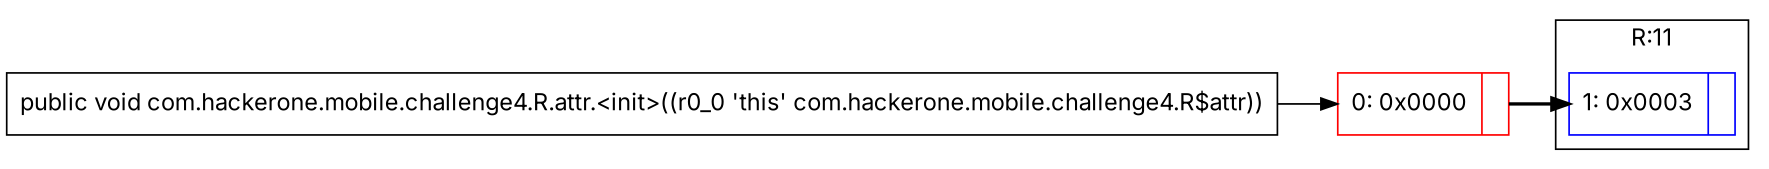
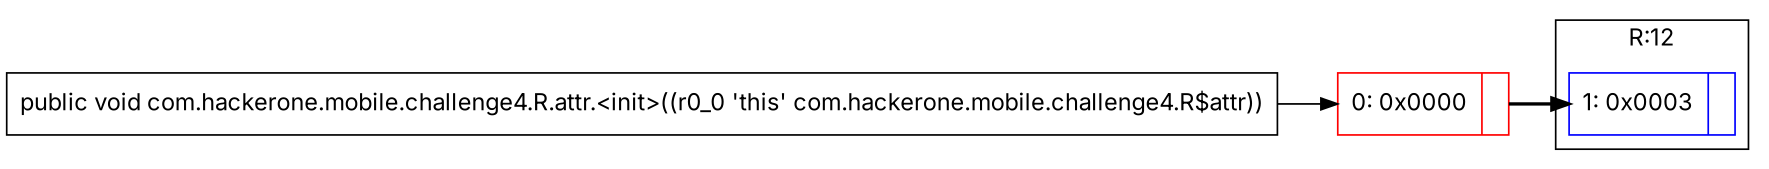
(1652, 39) -> (1652, 39)
